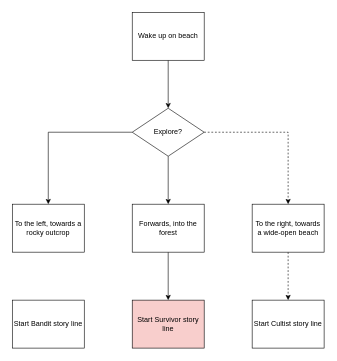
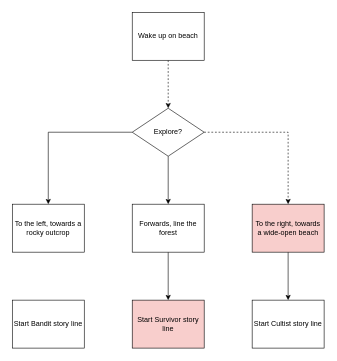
(168, 82) -> (168, 82)
(168, 228) -> (168, 228)
(288, 228) -> (288, 228)
(288, 274) -> (288, 274)
